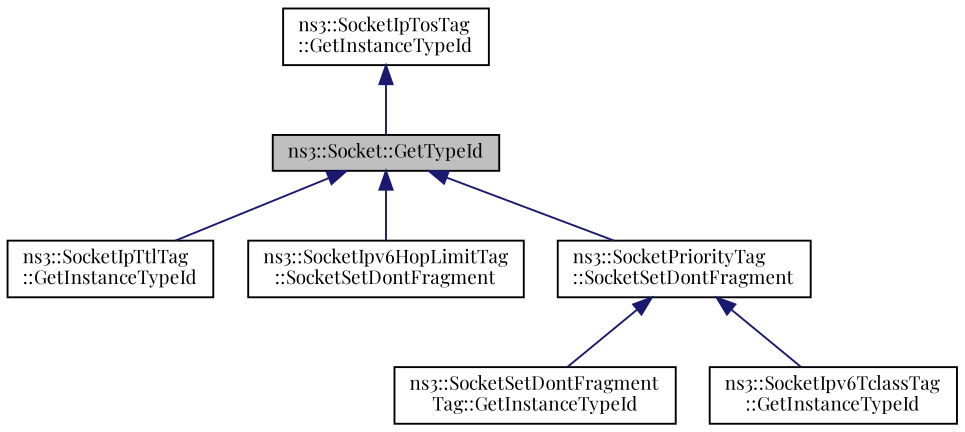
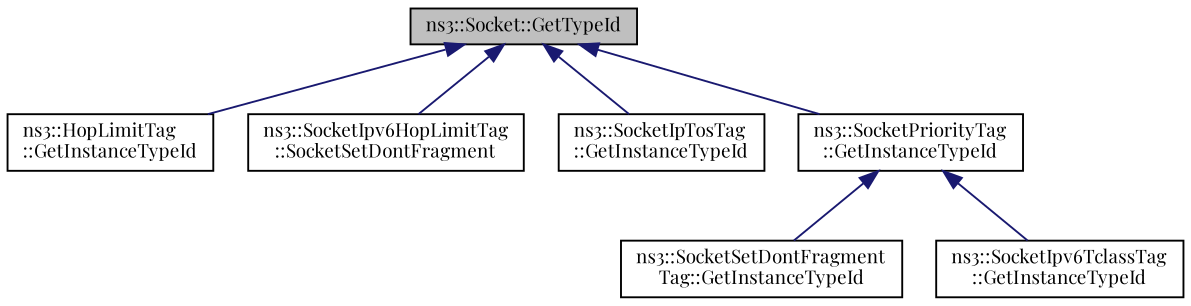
(386, 110) -> (594, 85)
(110, 269) -> (110, 143)
(684, 269) -> (911, 143)
